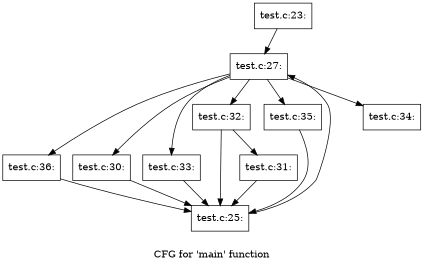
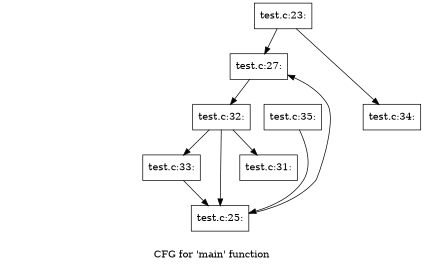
(274, 89) -> none
(322, 91) -> (335, 64)
(188, 102) -> (199, 140)
(32, 168) -> none
(102, 168) -> none
(247, 191) -> none
